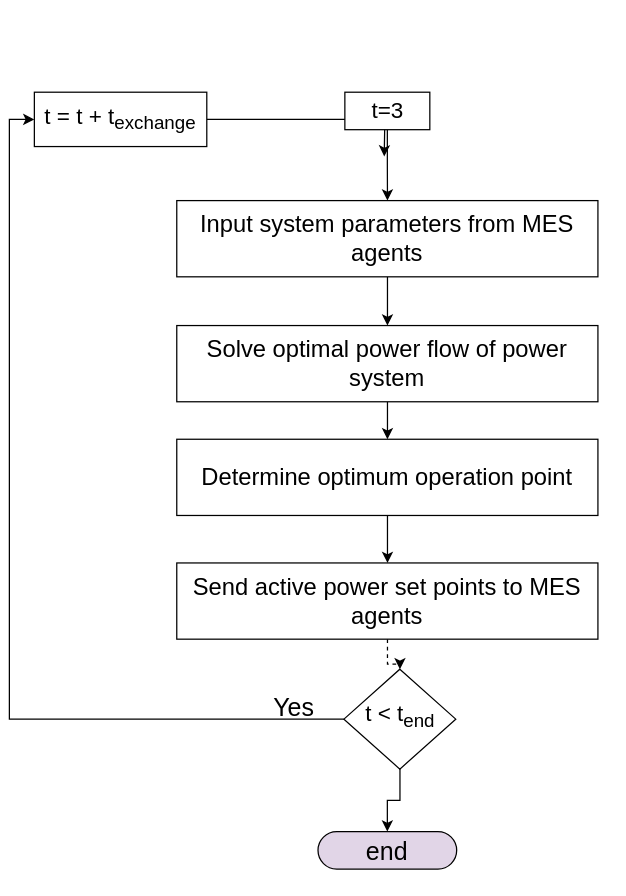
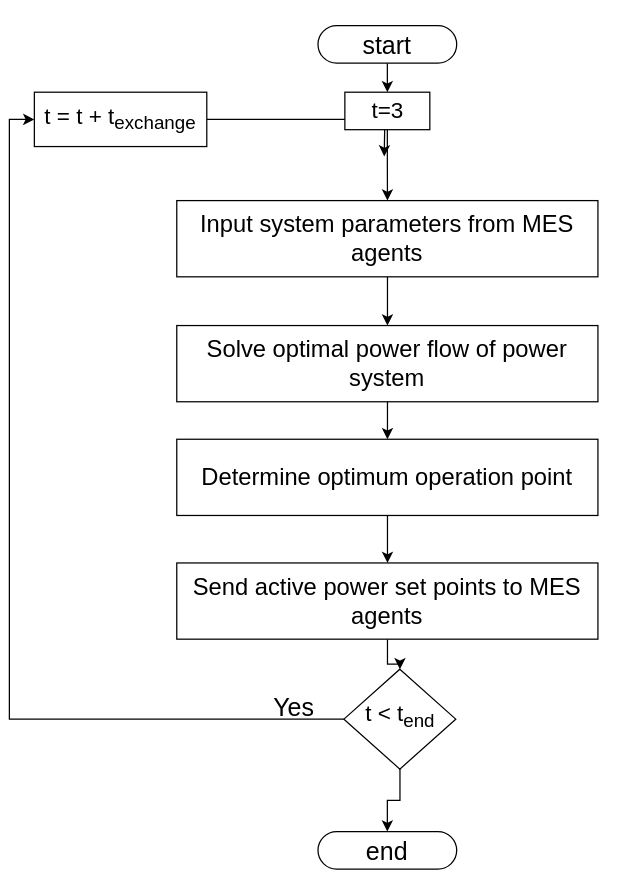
none -> (388, 44)
none -> (388, 83)
(388, 657) -> (388, 657)
(388, 851) -> (388, 851)
